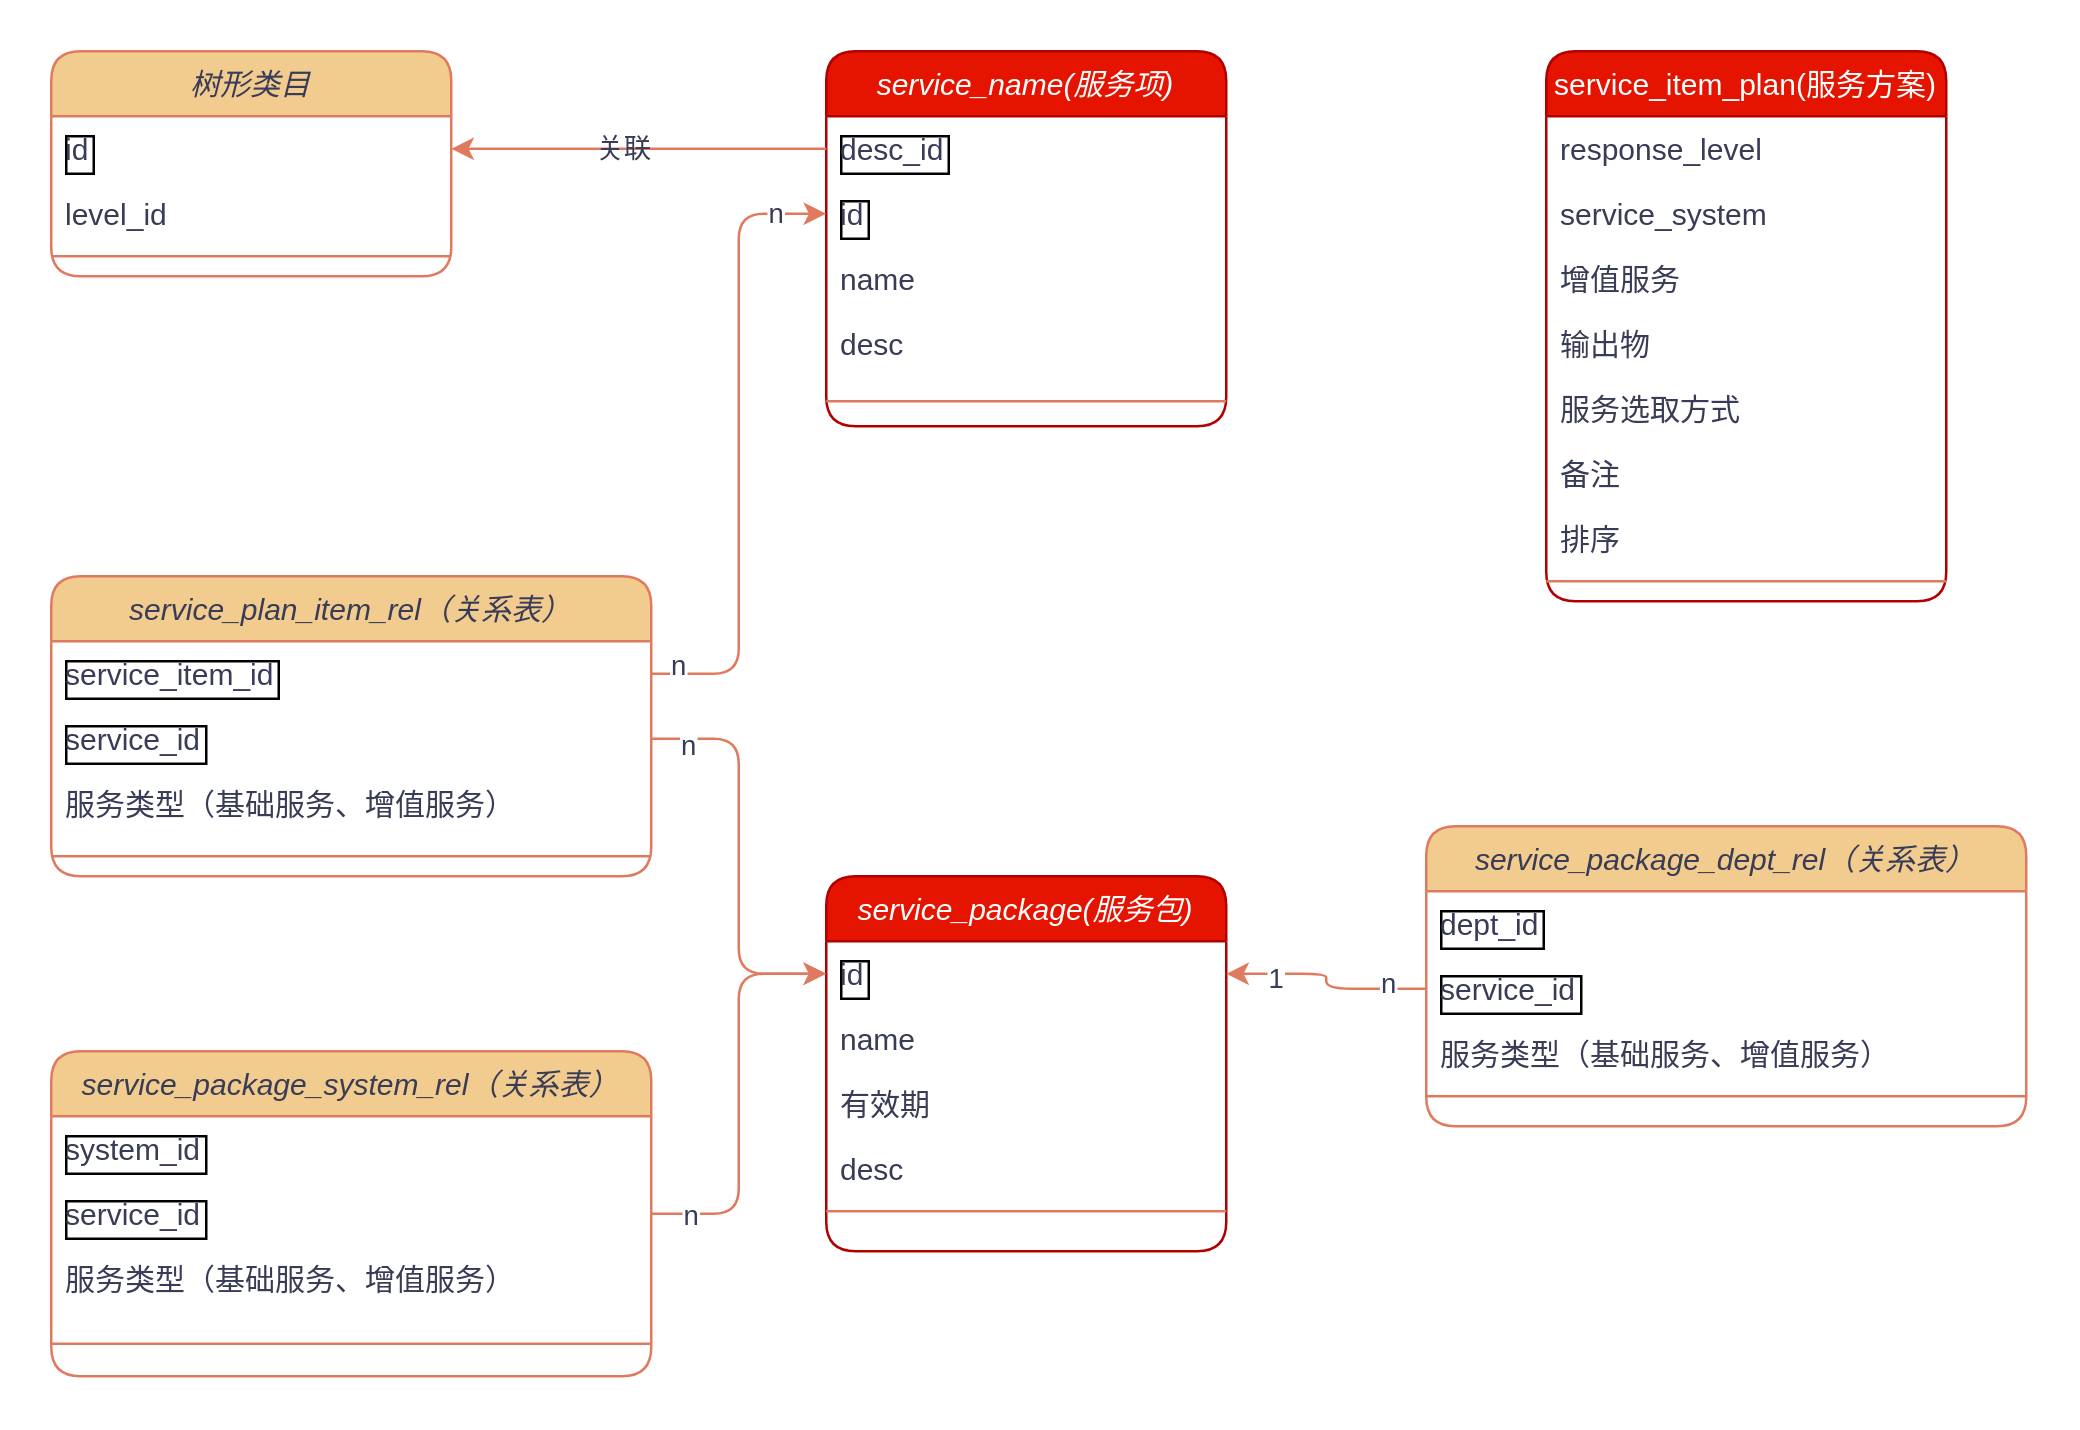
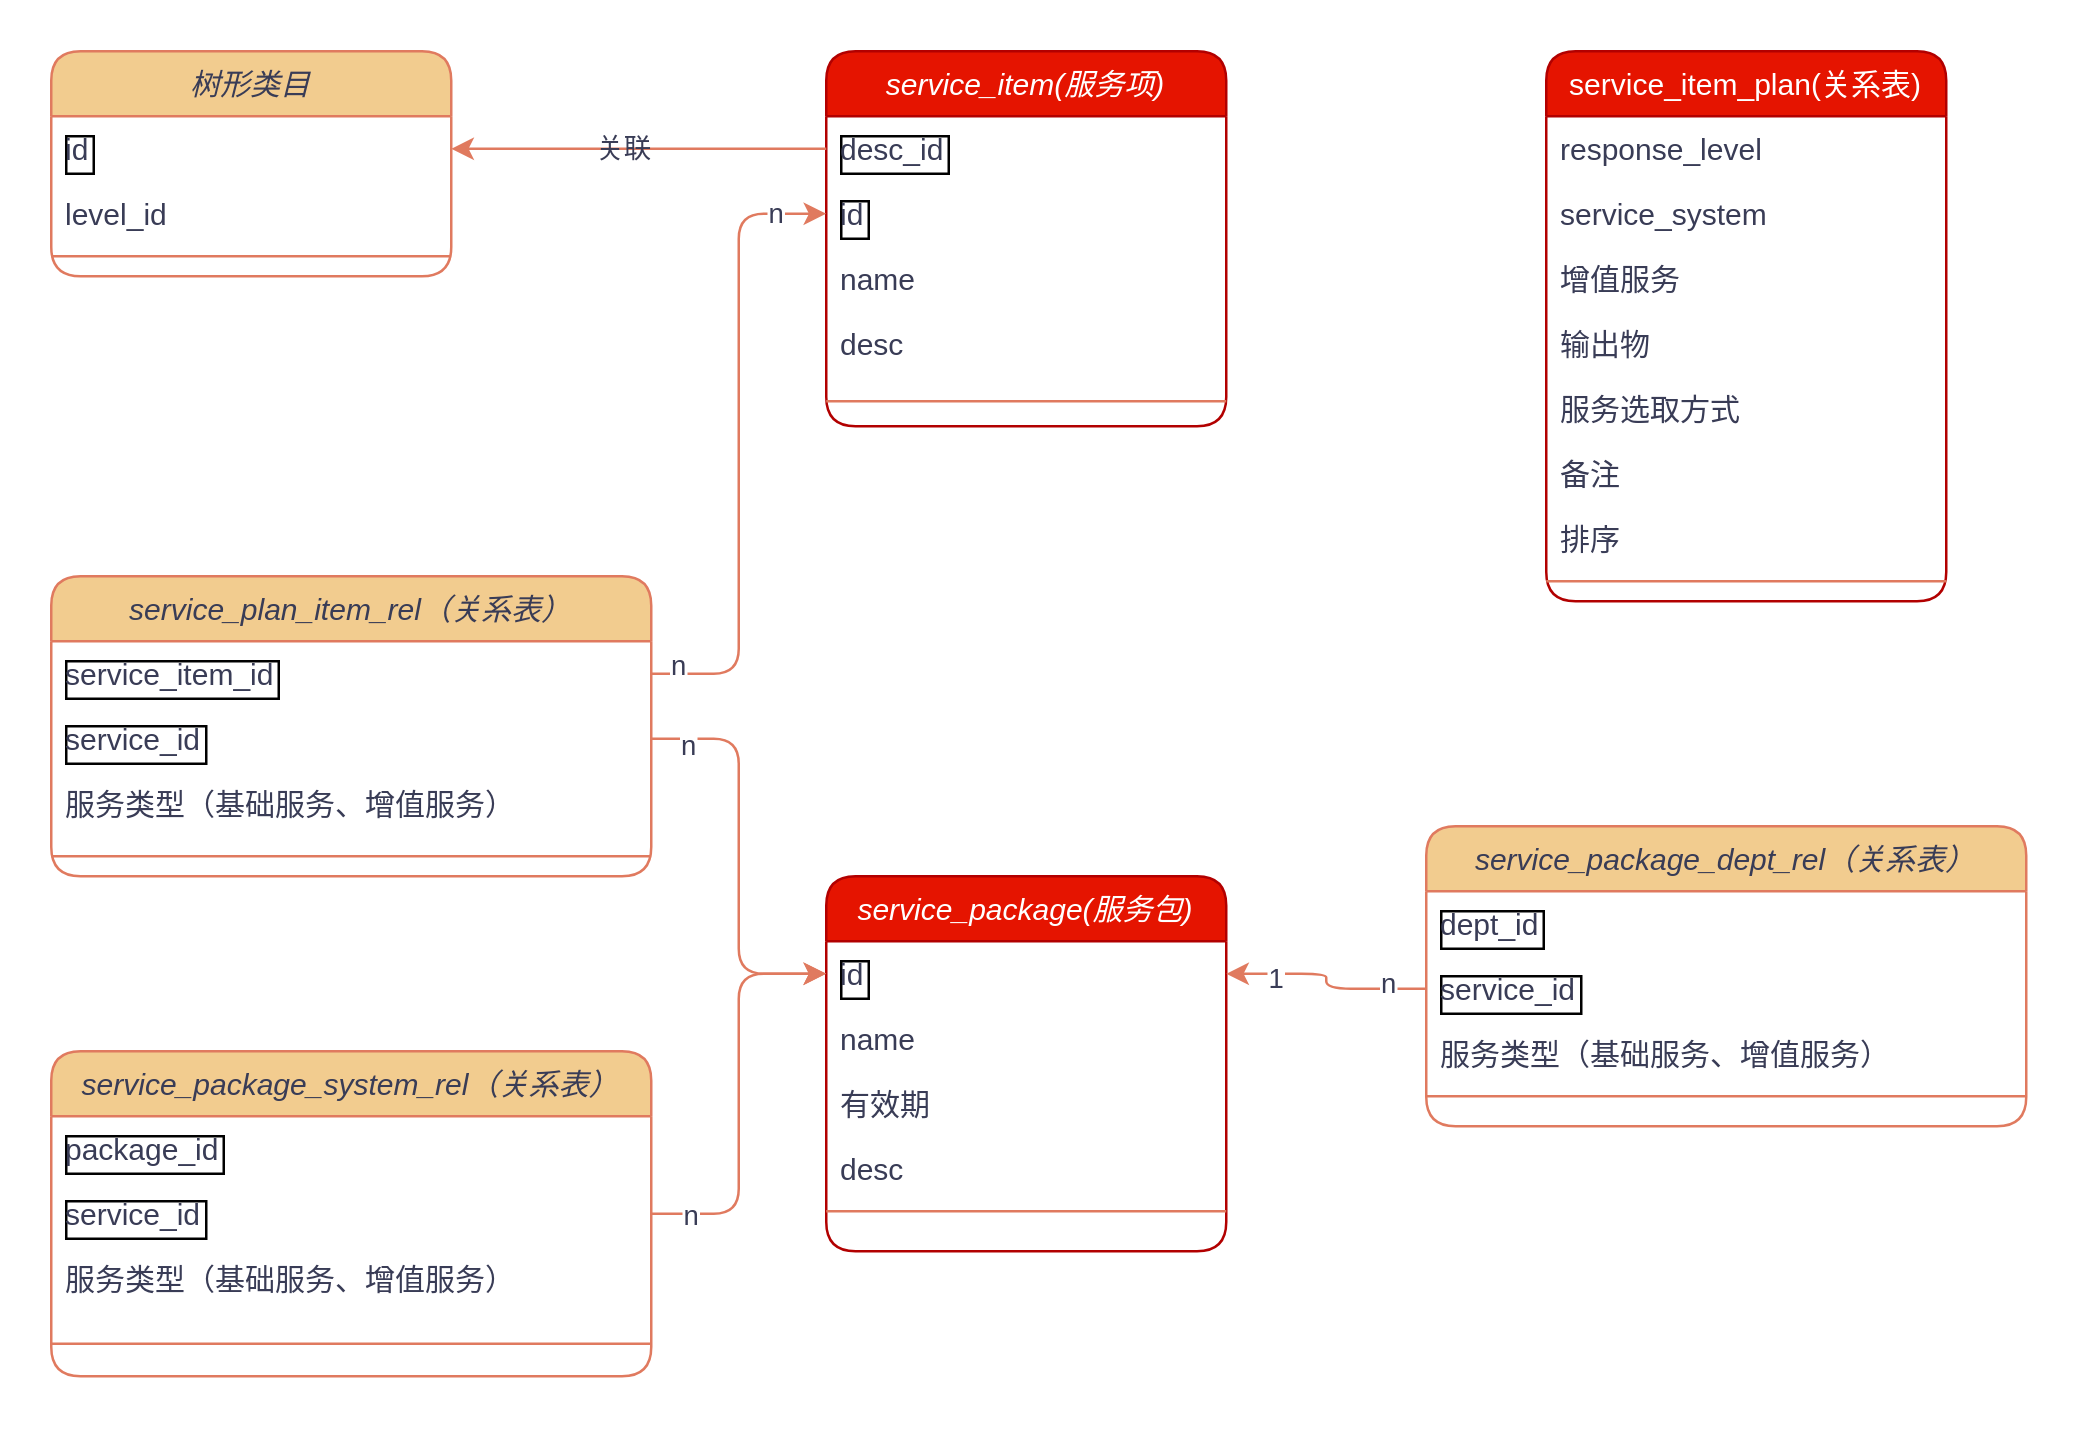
(1025, 85) -> (1025, 85)
(1745, 85) -> (1745, 85)
(137, 1150) -> (145, 1150)
